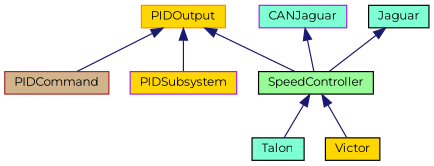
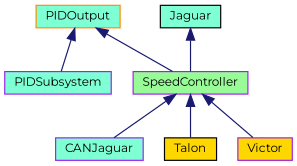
(183, 17) -> (78, 17)
(311, 56) -> (140, 120)
(57, 83) -> none
(183, 83) -> (58, 83)
(316, 83) -> (191, 83)
(278, 149) -> (191, 149)
(353, 149) -> (265, 149)
